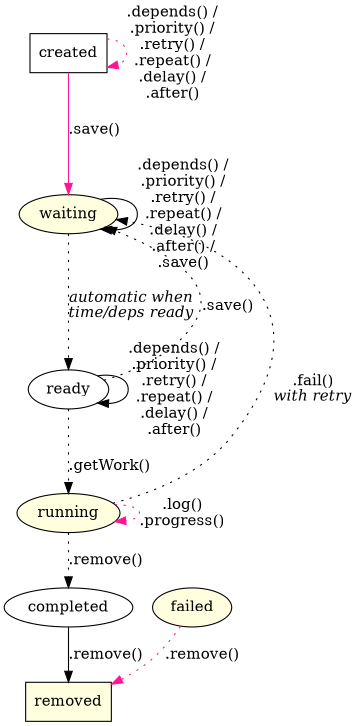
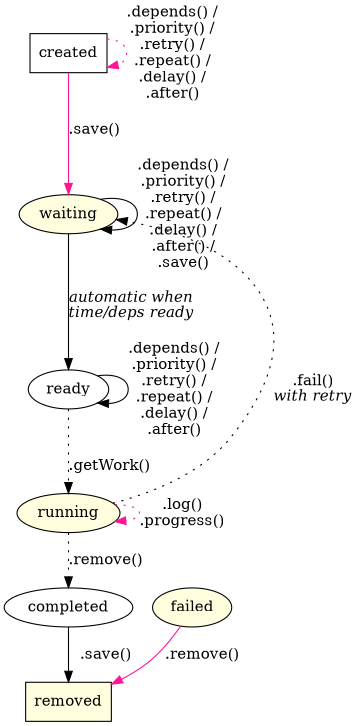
(68, 296) -> (68, 296)
(200, 309) -> none
(106, 655) -> (106, 655)
(155, 657) -> (155, 657)
